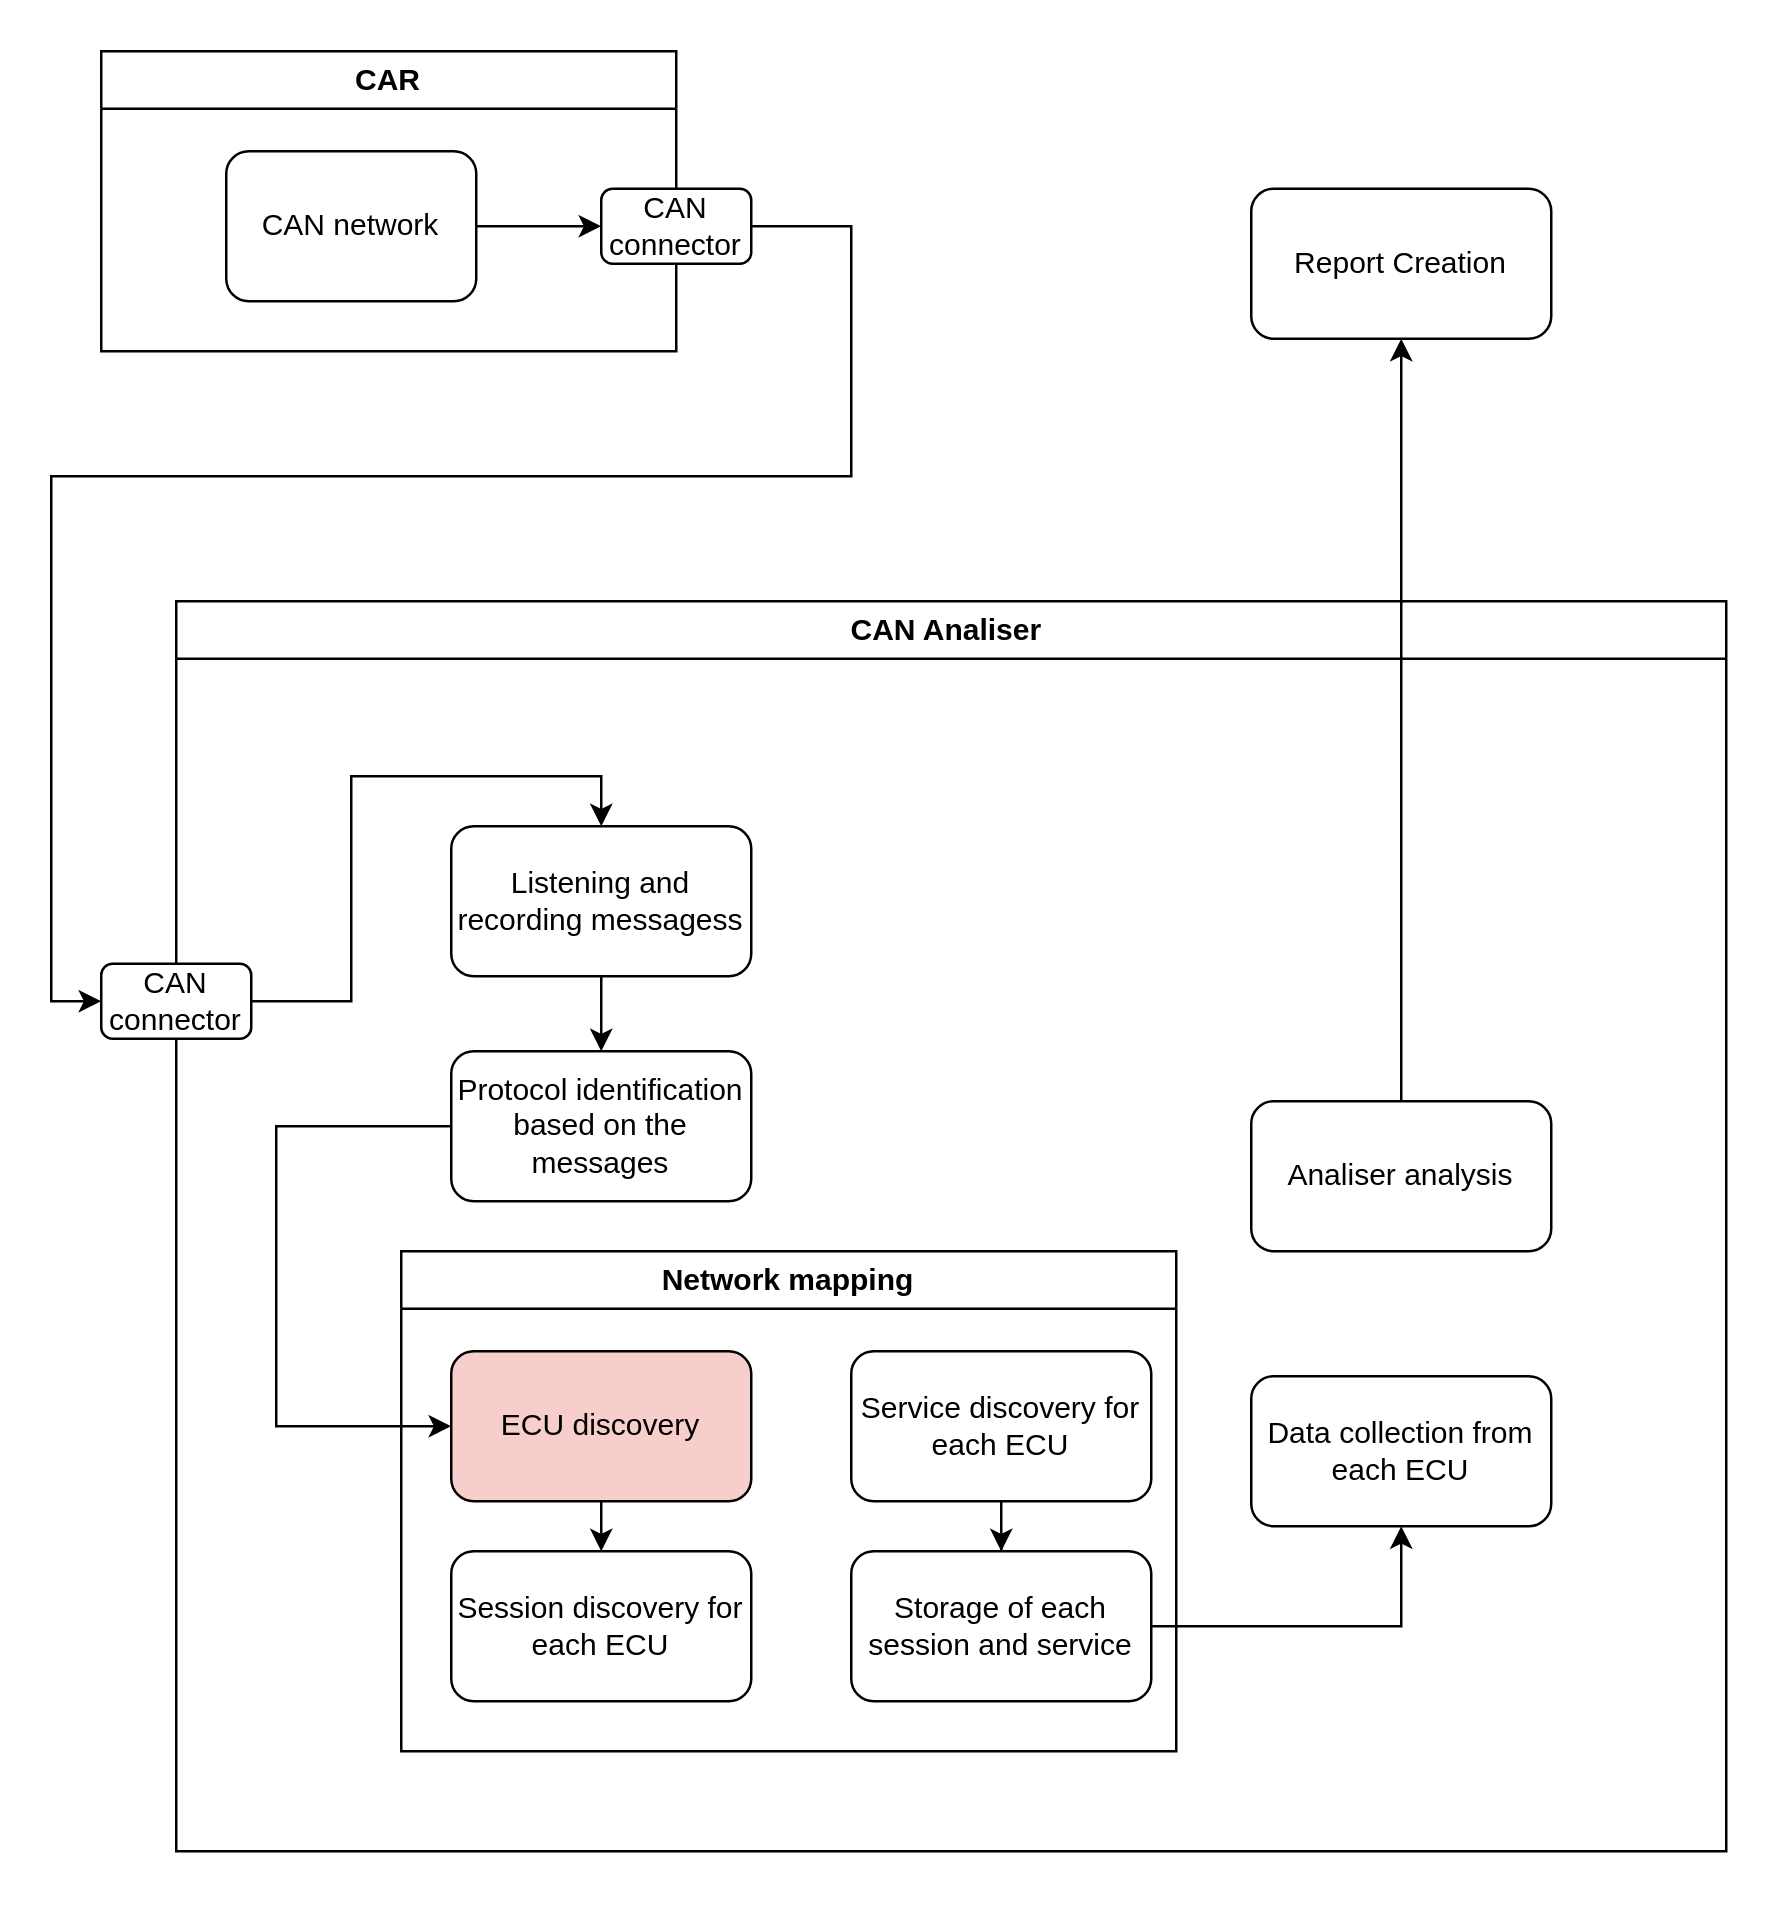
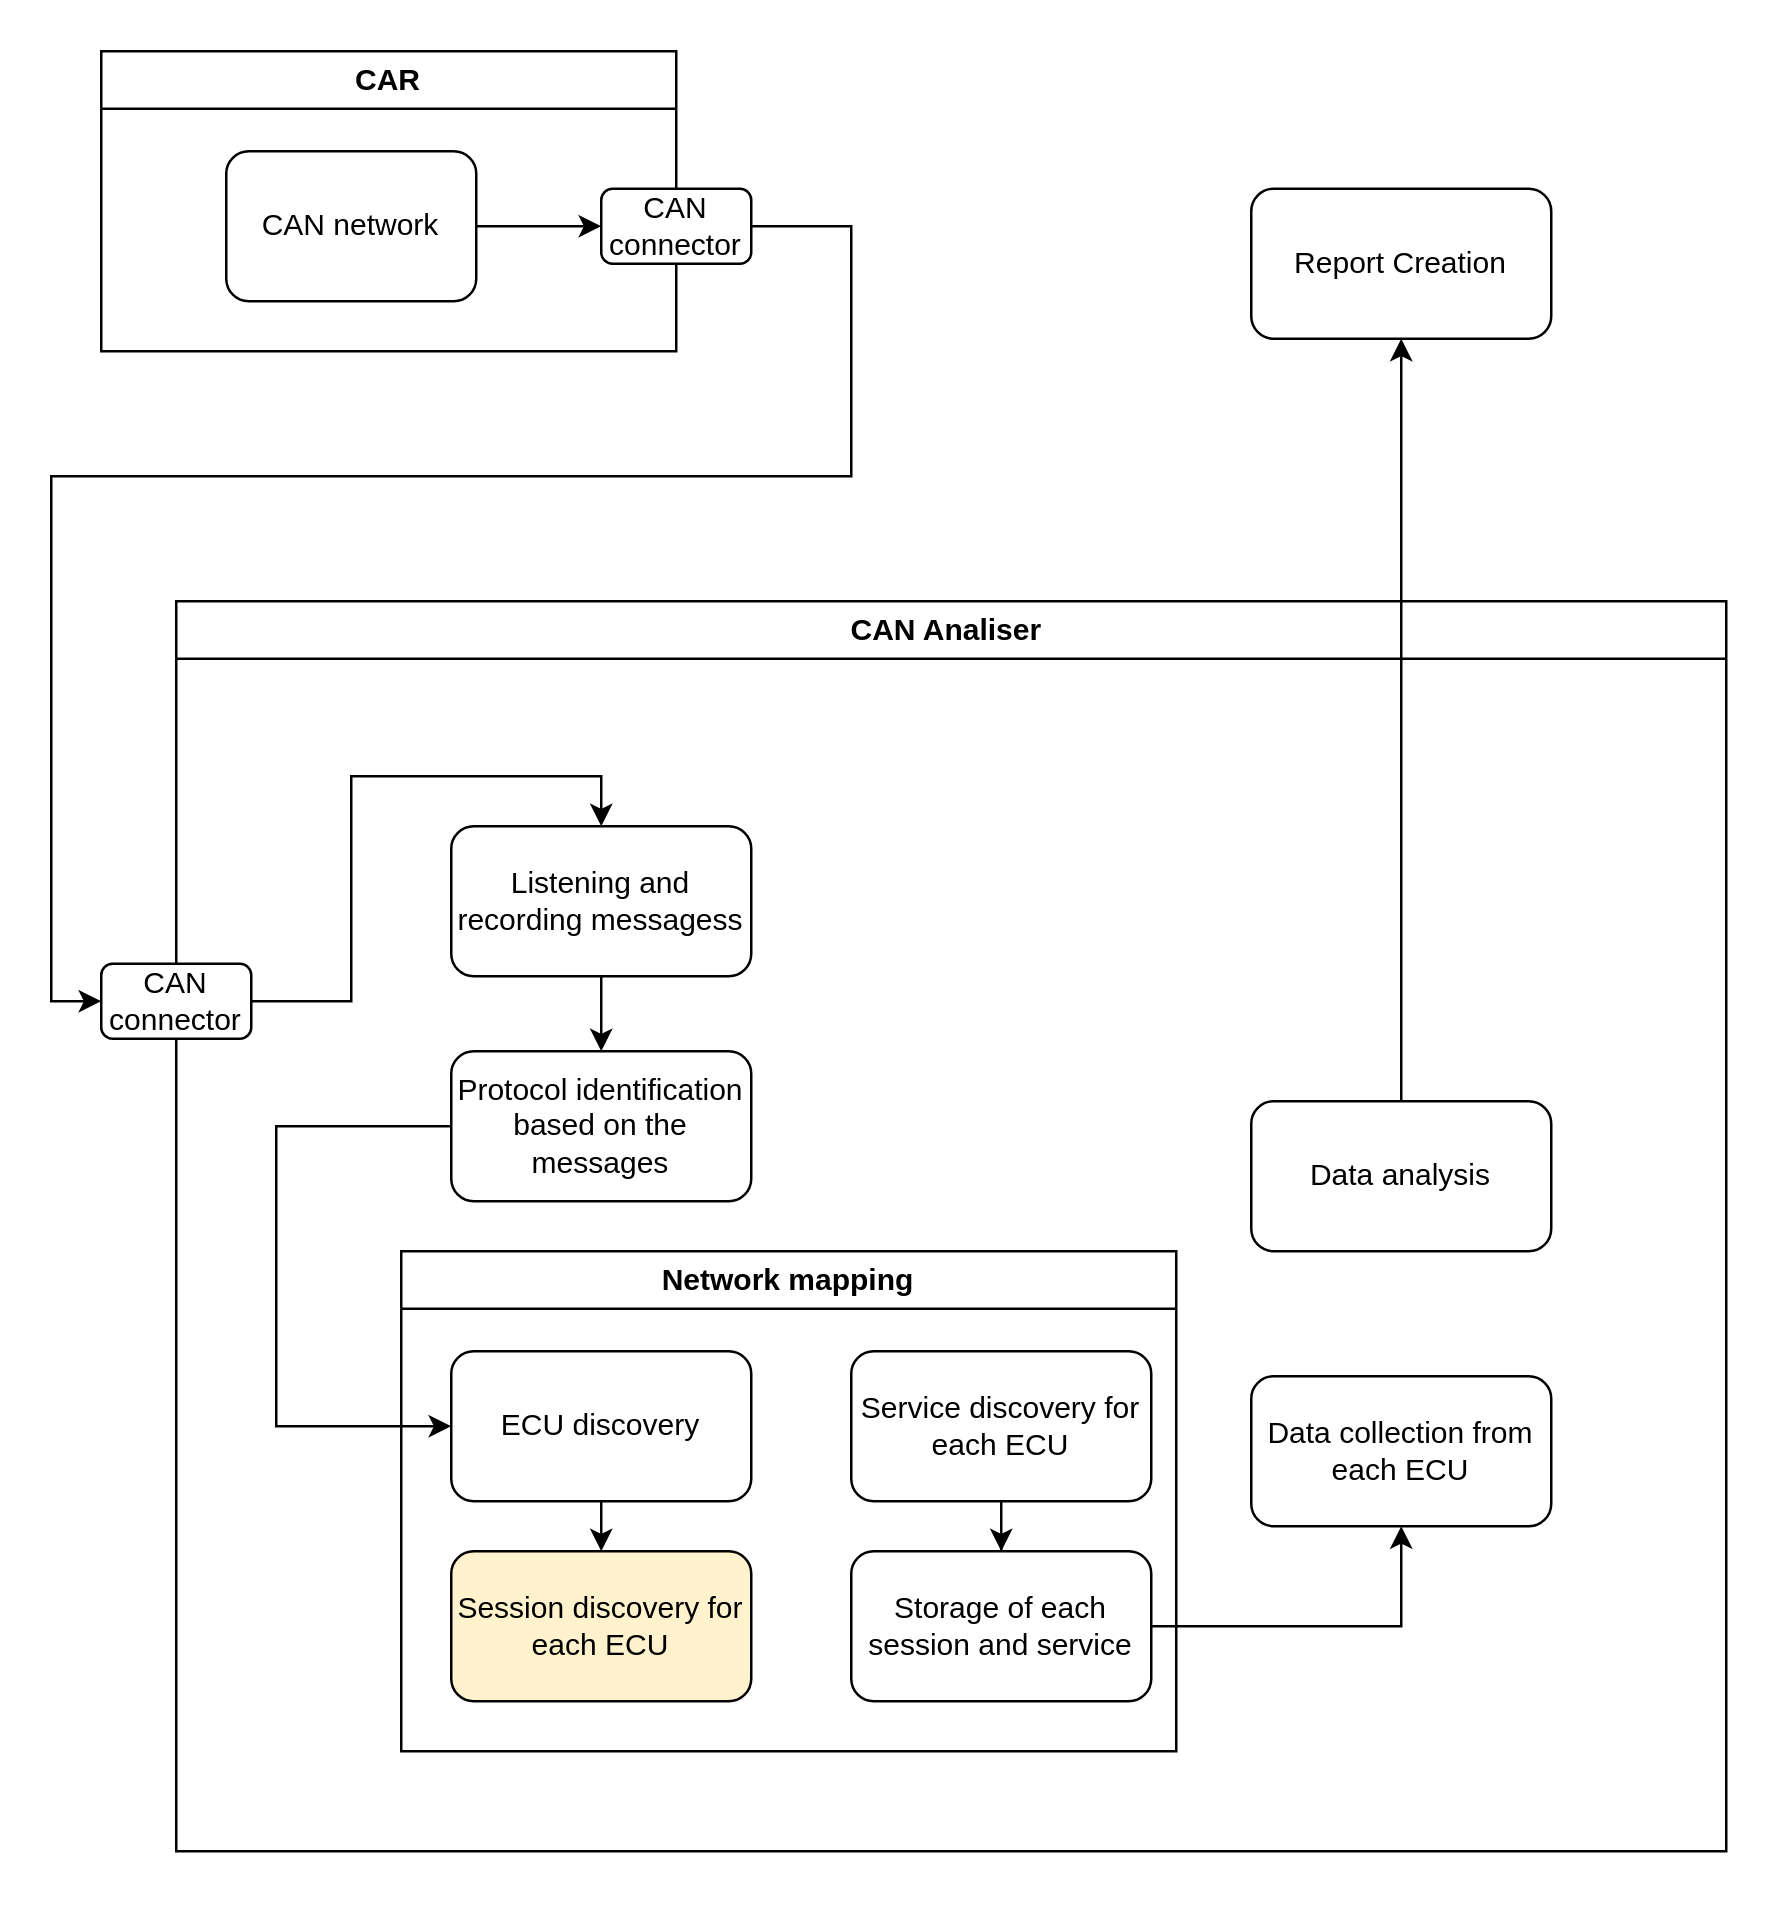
(1401, 1176) -> (1401, 1176)
(601, 1426) -> (601, 1426)
(601, 1626) -> (601, 1626)
